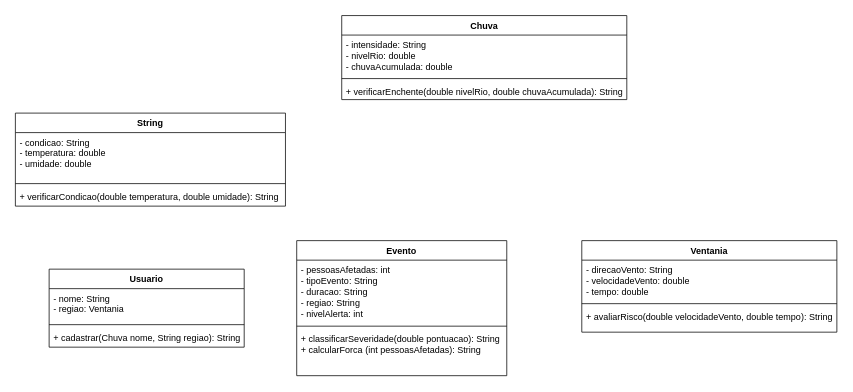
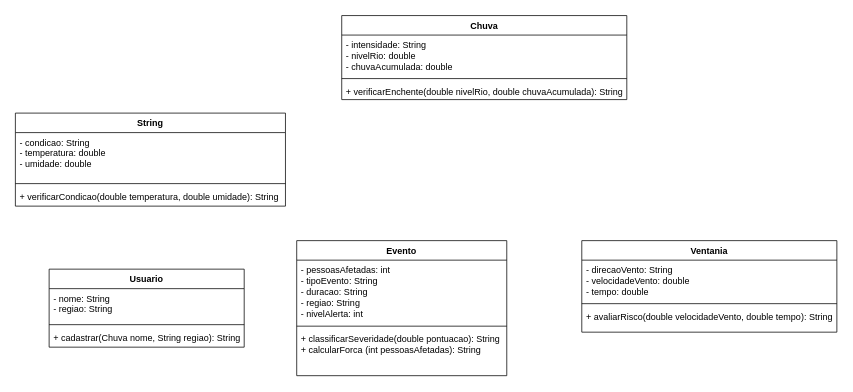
(93, 304) -> (88, 304)
